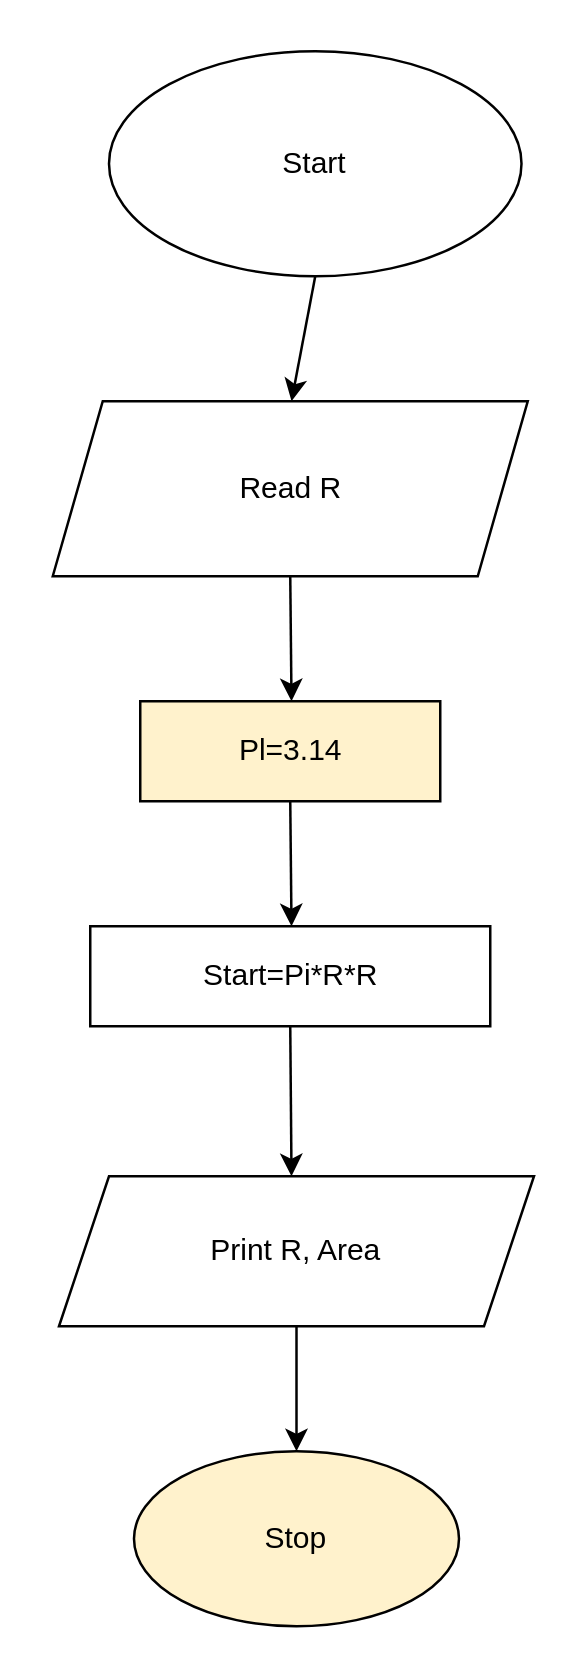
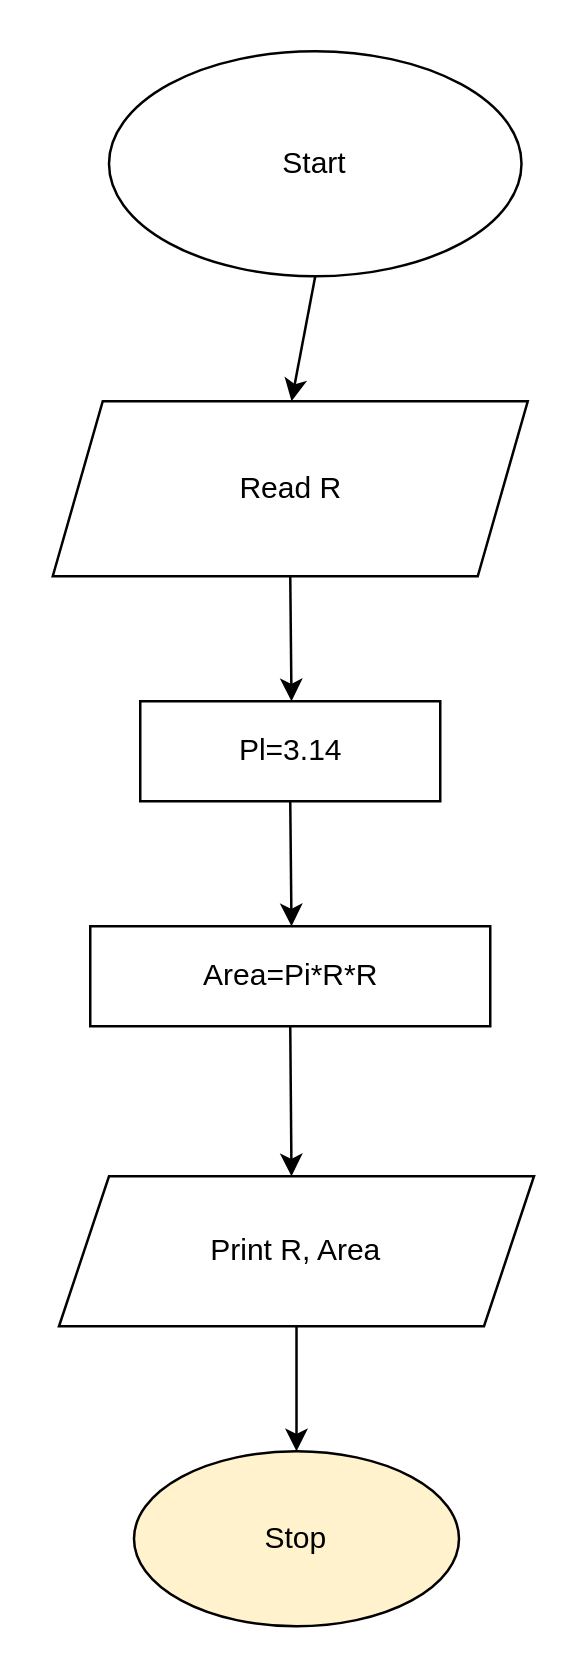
(290, 751) -> (290, 751)
(291, 976) -> (291, 976)
